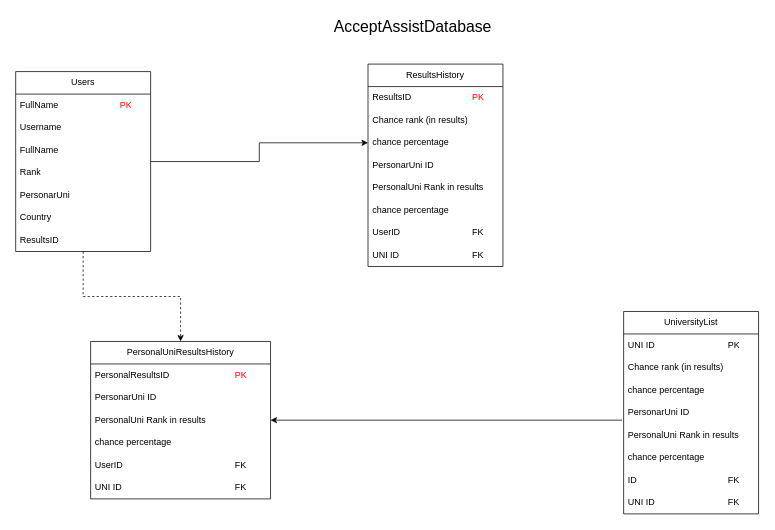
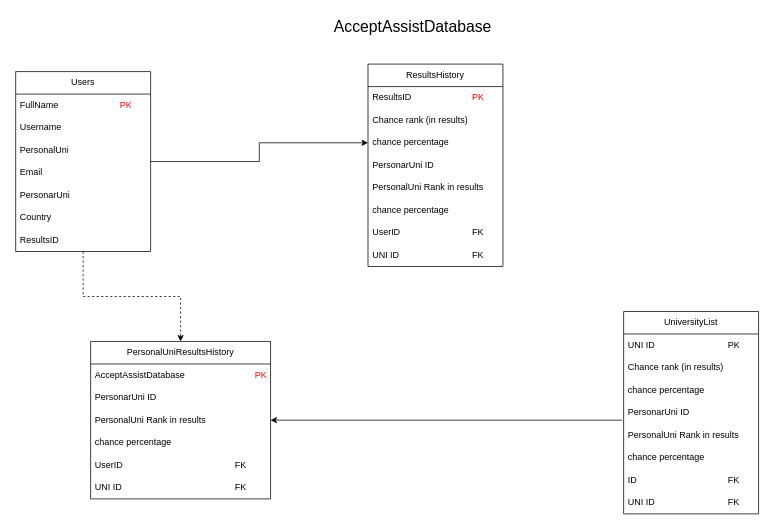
(38, 150) -> (45, 150)
(30, 173) -> (30, 173)
(161, 375) -> (169, 375)
